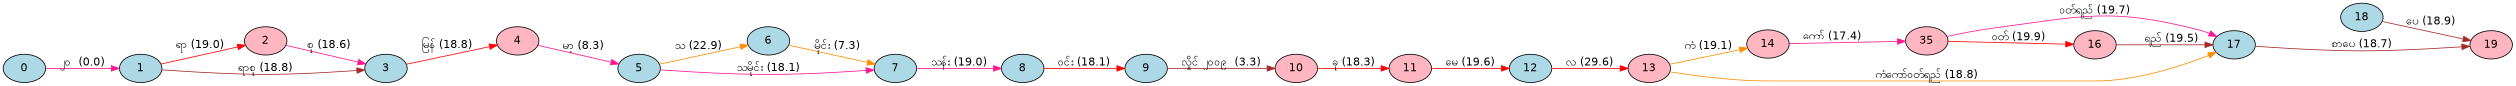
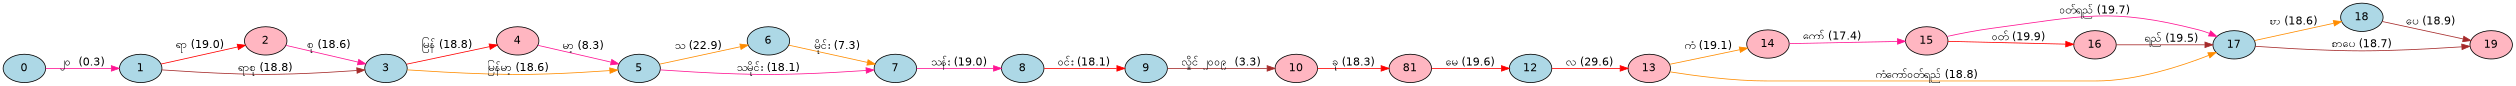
none -> (2294, 32)
(1927, 41) -> (1927, 41)
(83, 62) -> (83, 62)
(1410, 68) -> (1410, 68)
none -> (509, 74)
